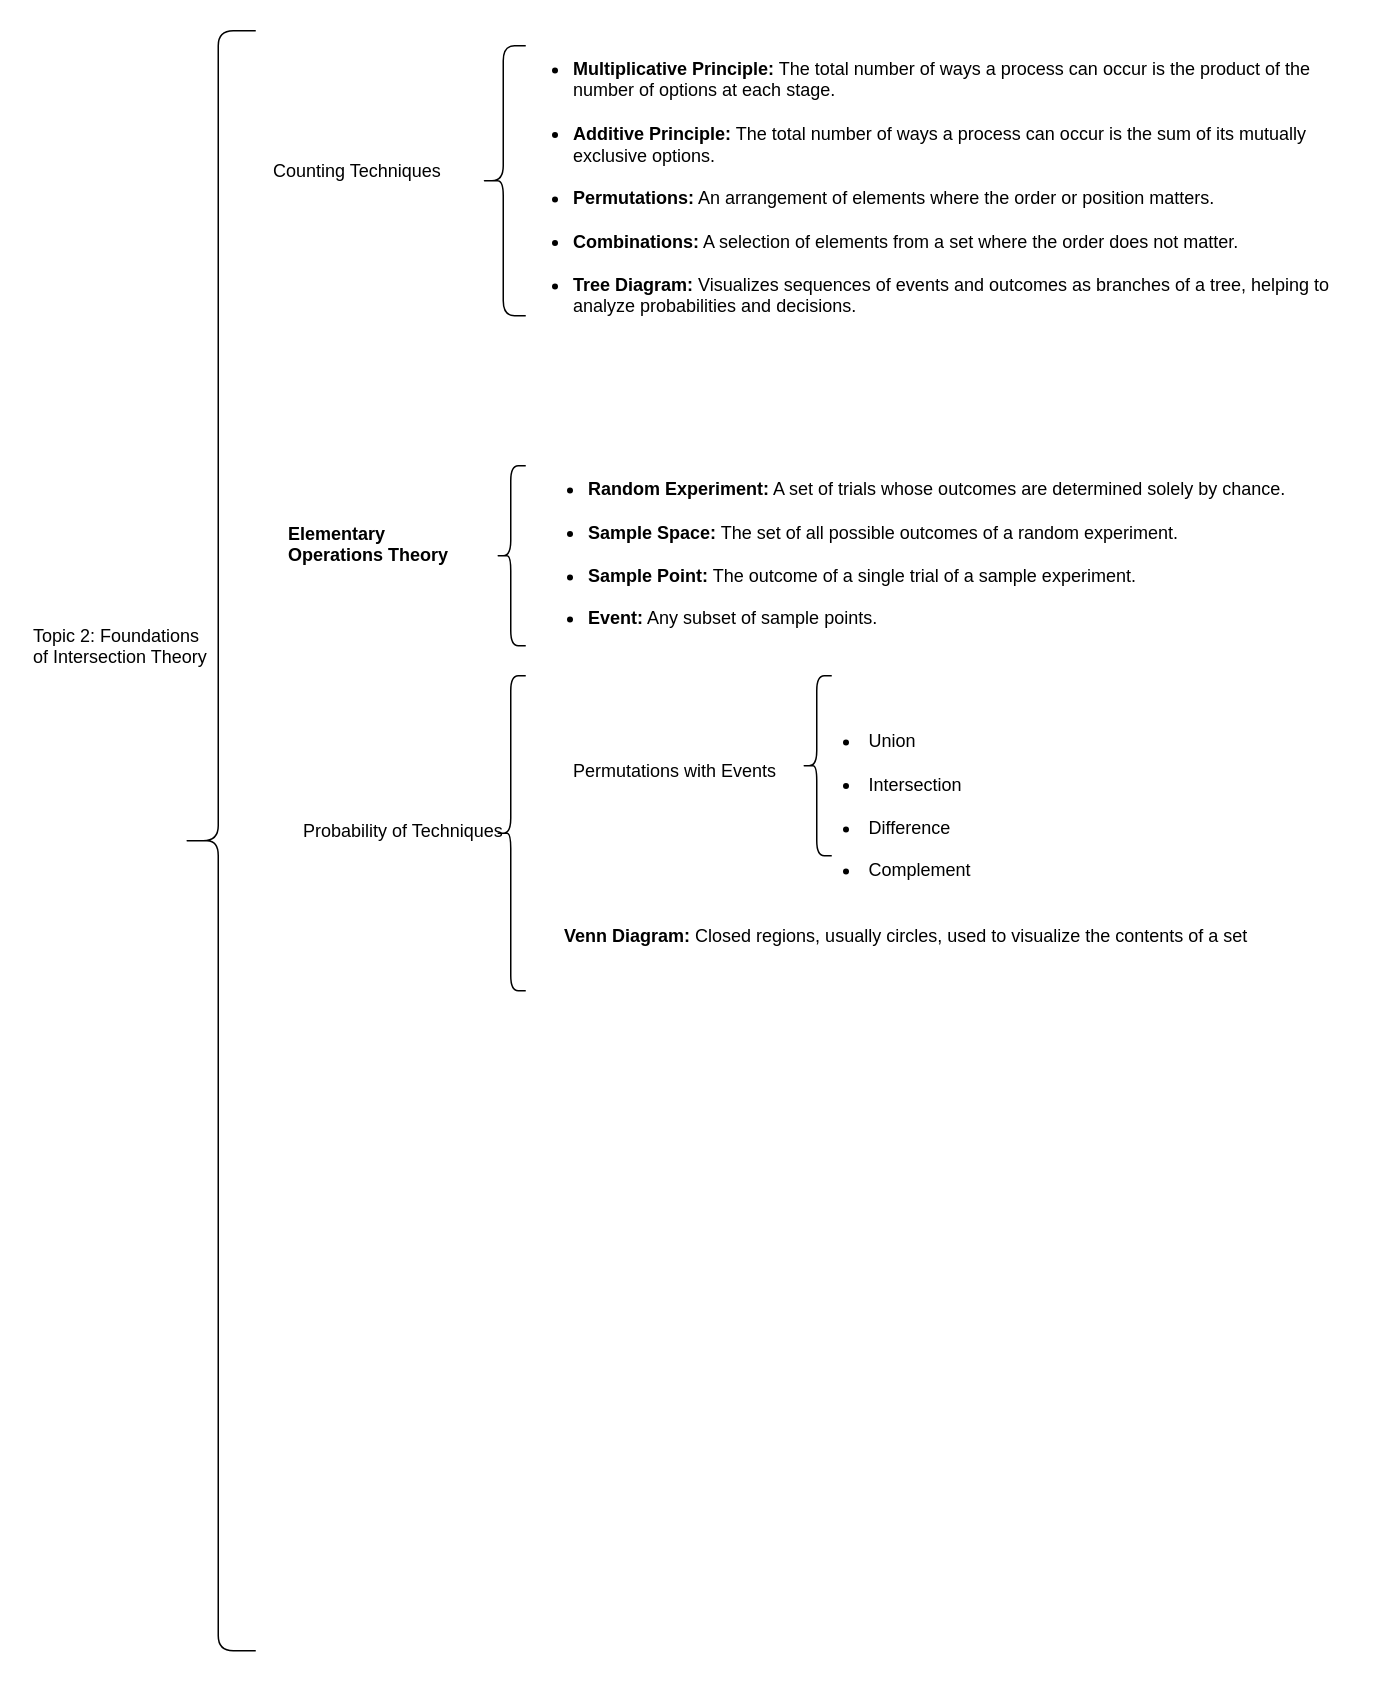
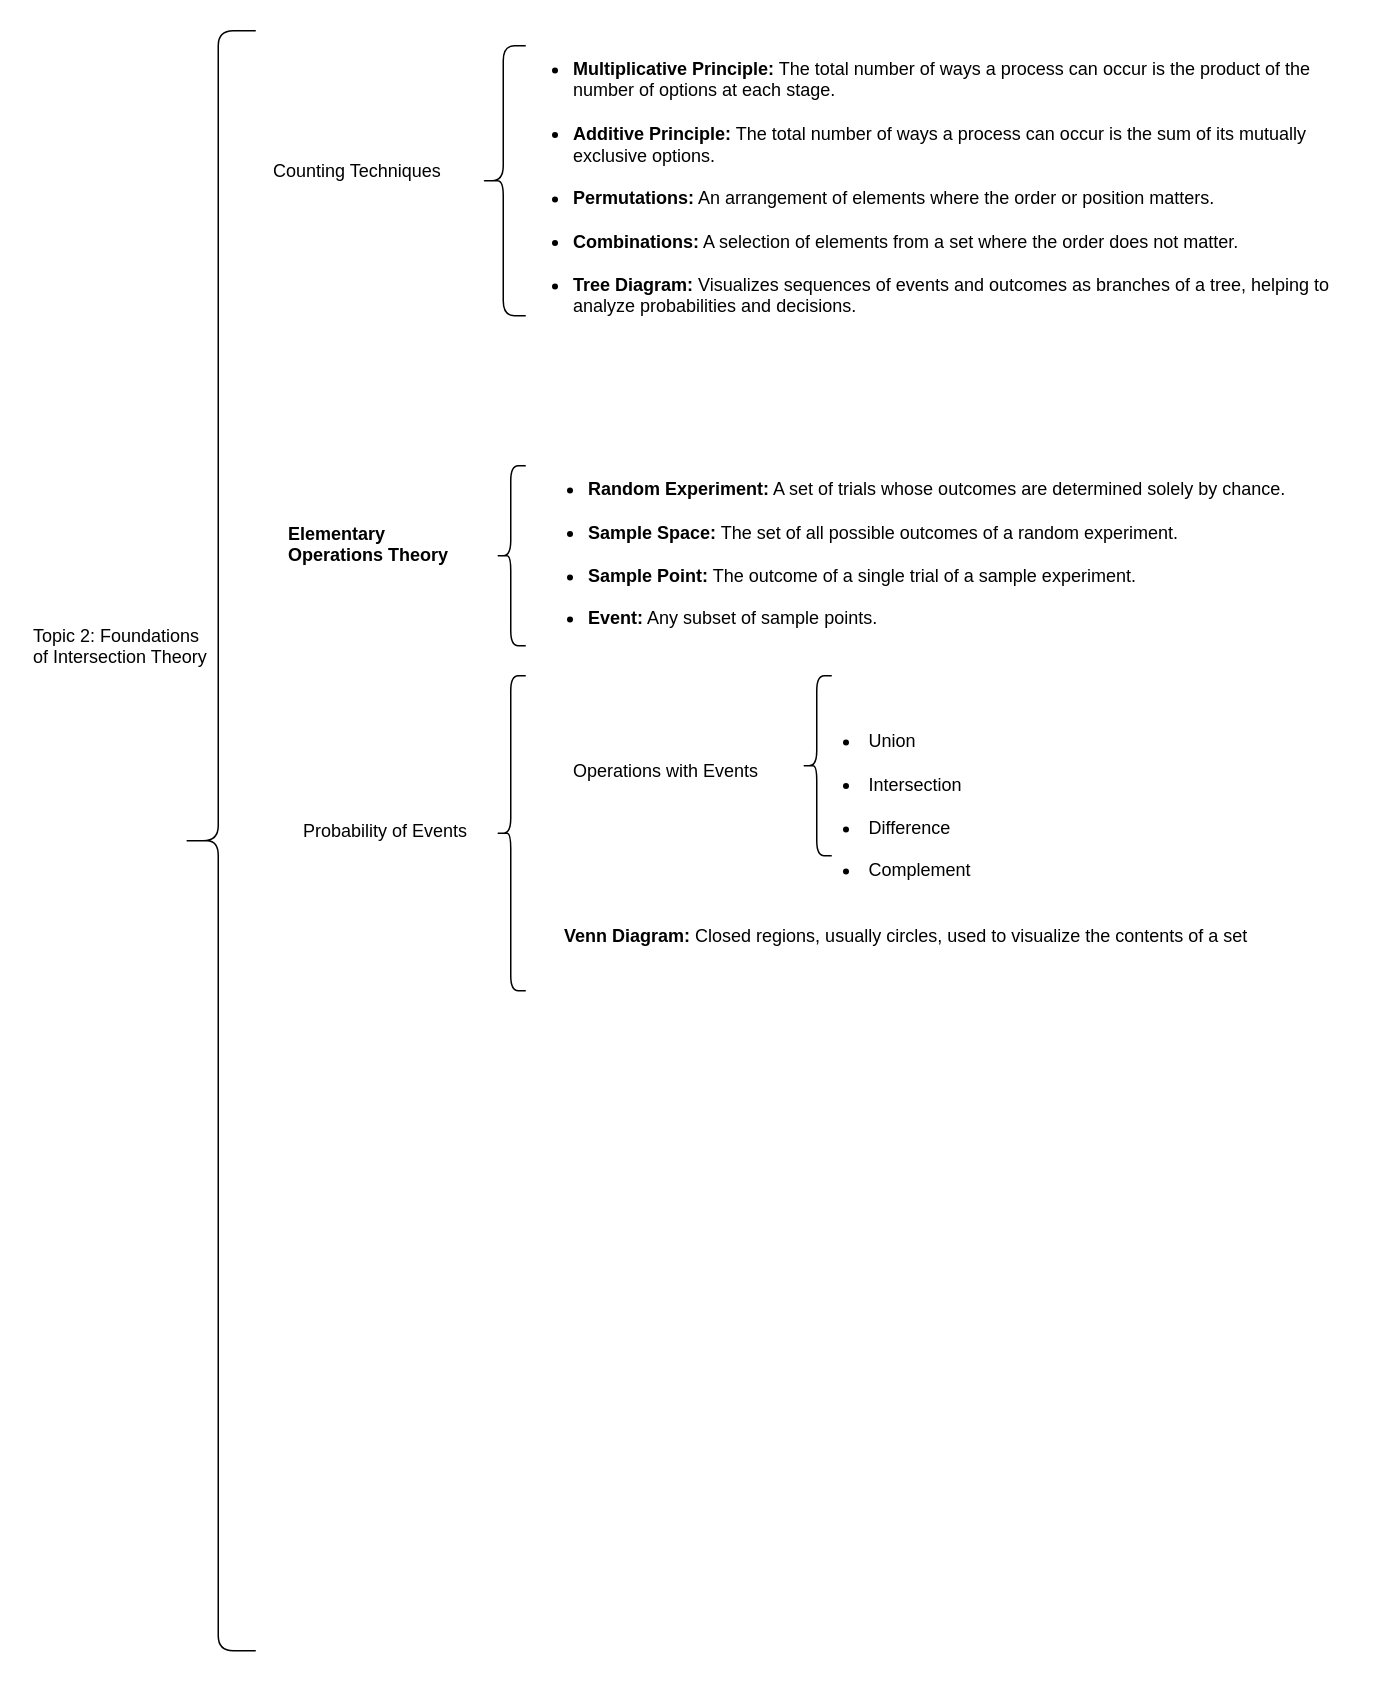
(685, 772) -> (675, 772)
(407, 843) -> (398, 832)
